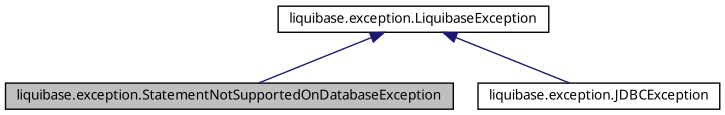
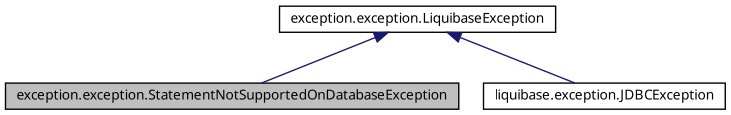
(413, 19) -> (418, 19)
(229, 96) -> (232, 96)
